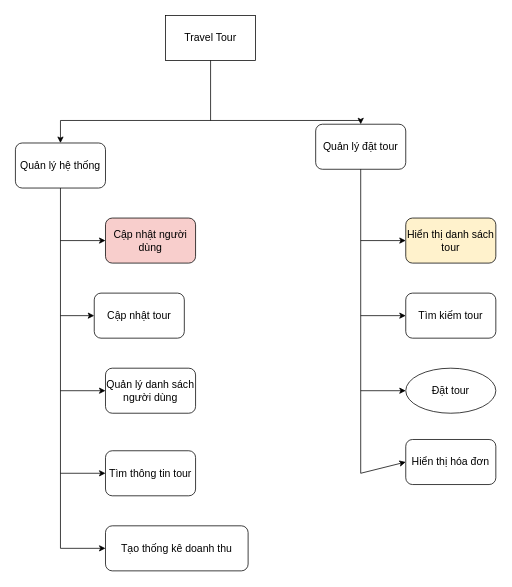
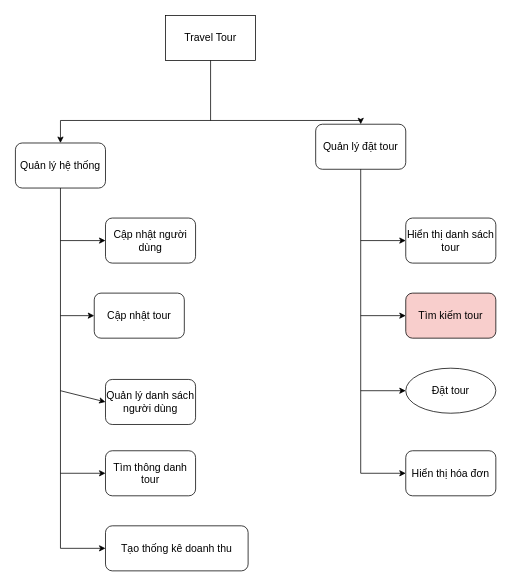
(150, 240) -> (150, 240)
(450, 240) -> (450, 240)
(450, 315) -> (450, 315)
(150, 390) -> (150, 402)
(450, 462) -> (450, 473)
(150, 473) -> (150, 473)
